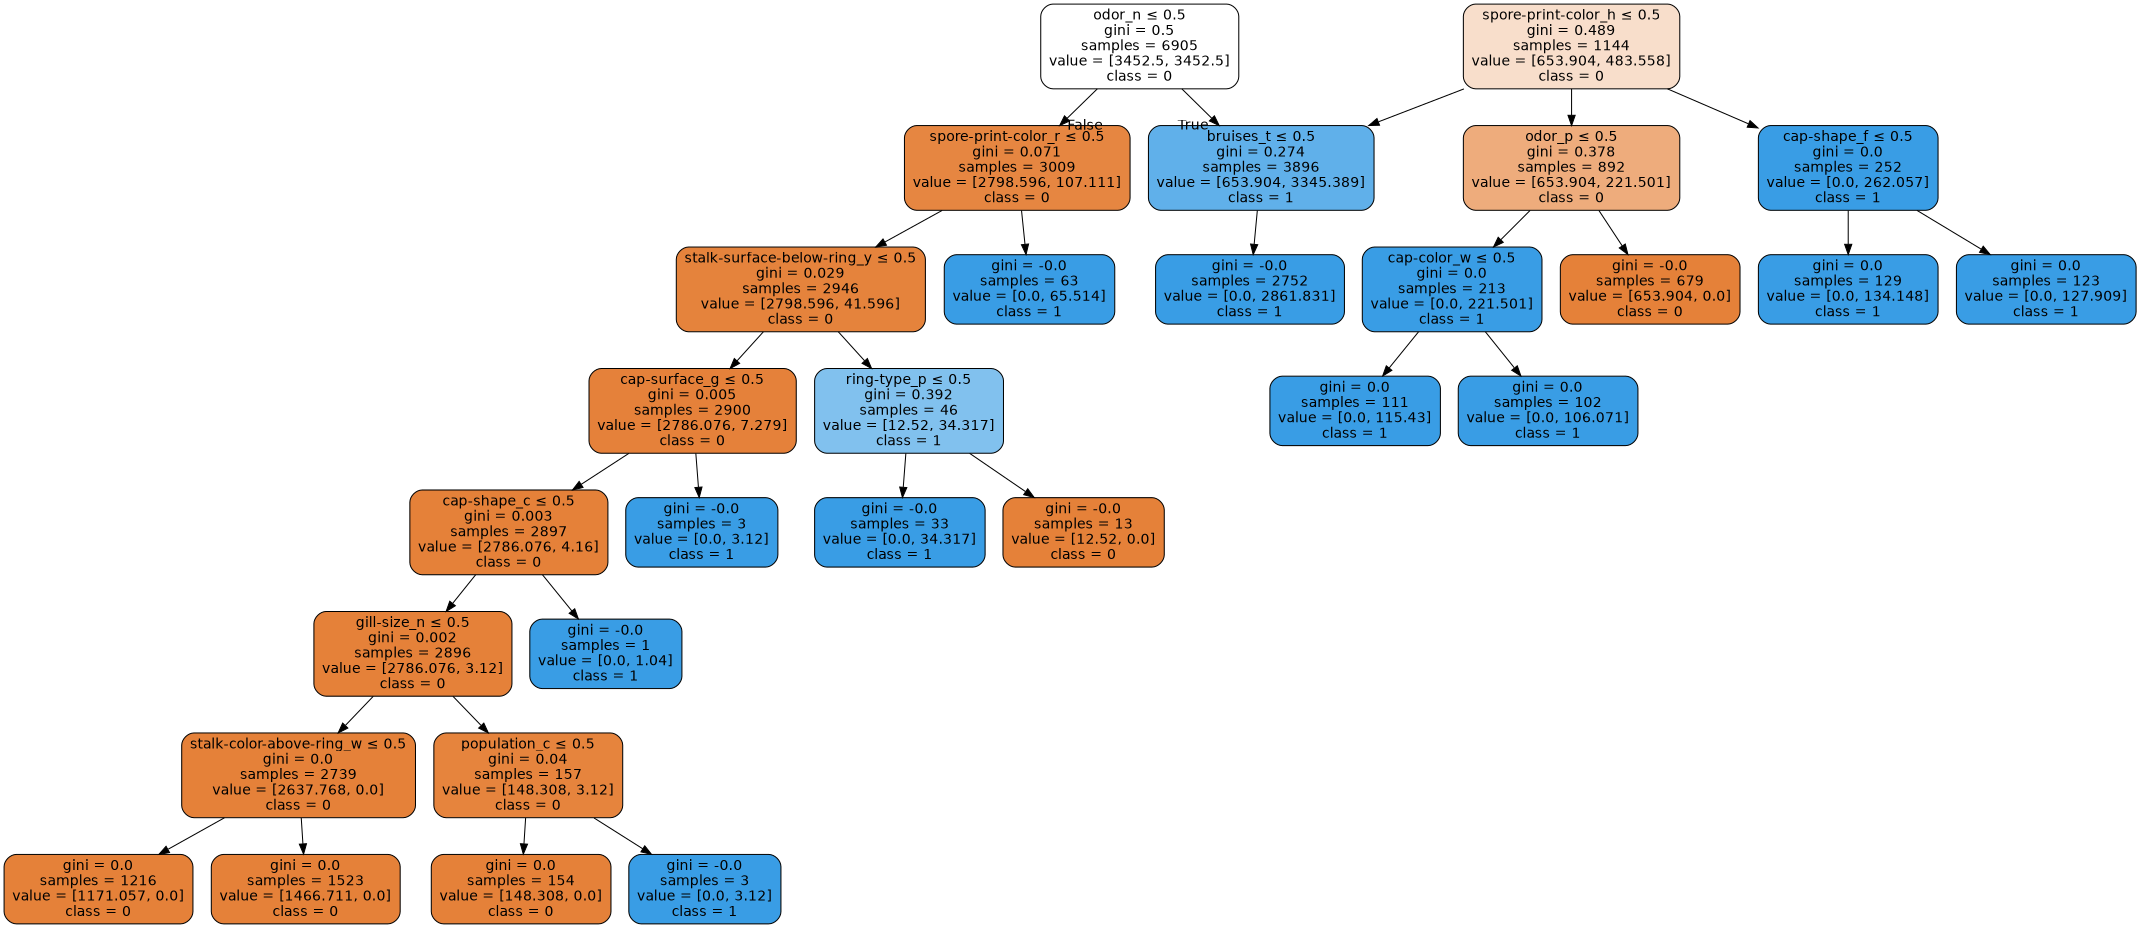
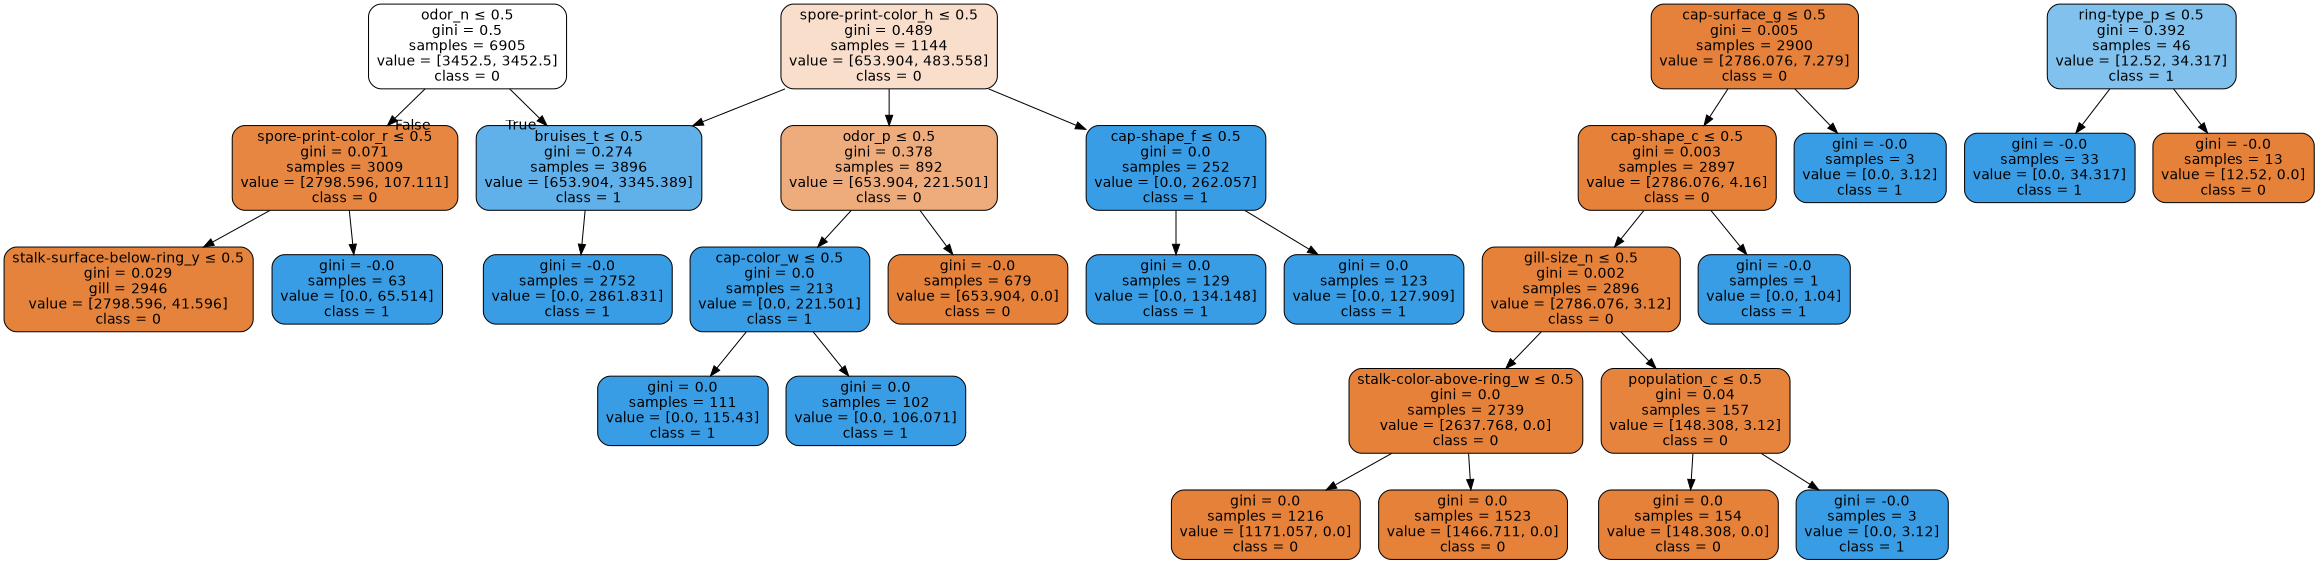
(801, 289) -> (129, 289)
(750, 346) -> none
(852, 346) -> none
